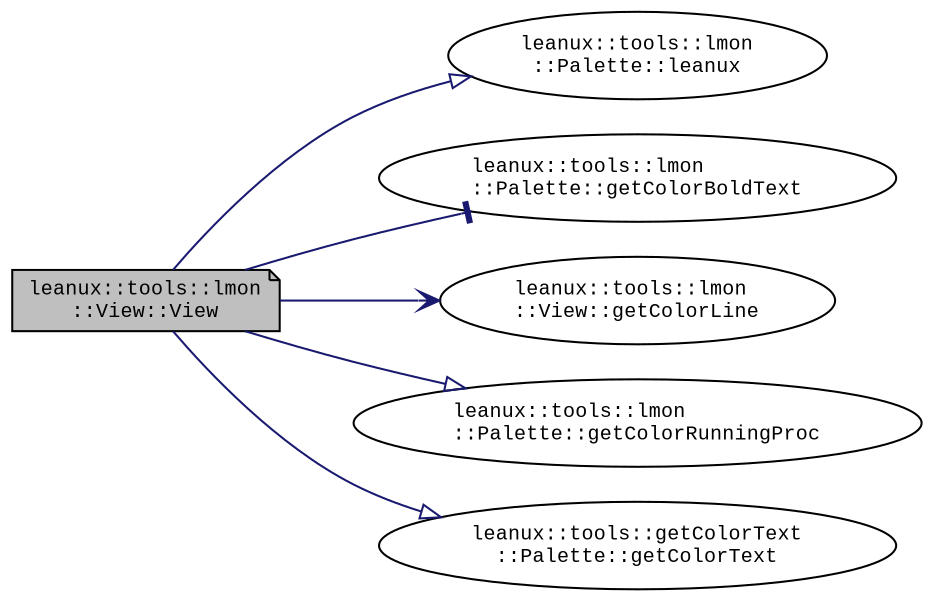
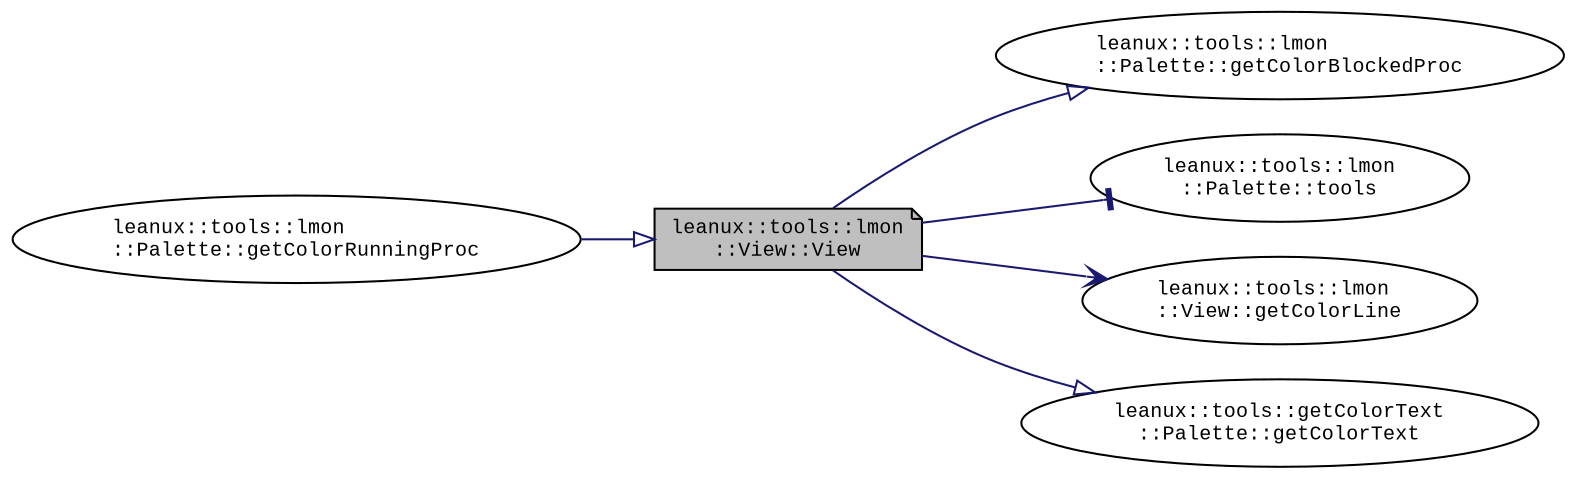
(638, 56) -> (1280, 56)
(638, 178) -> (1280, 178)
(345, 360) -> (608, 239)
